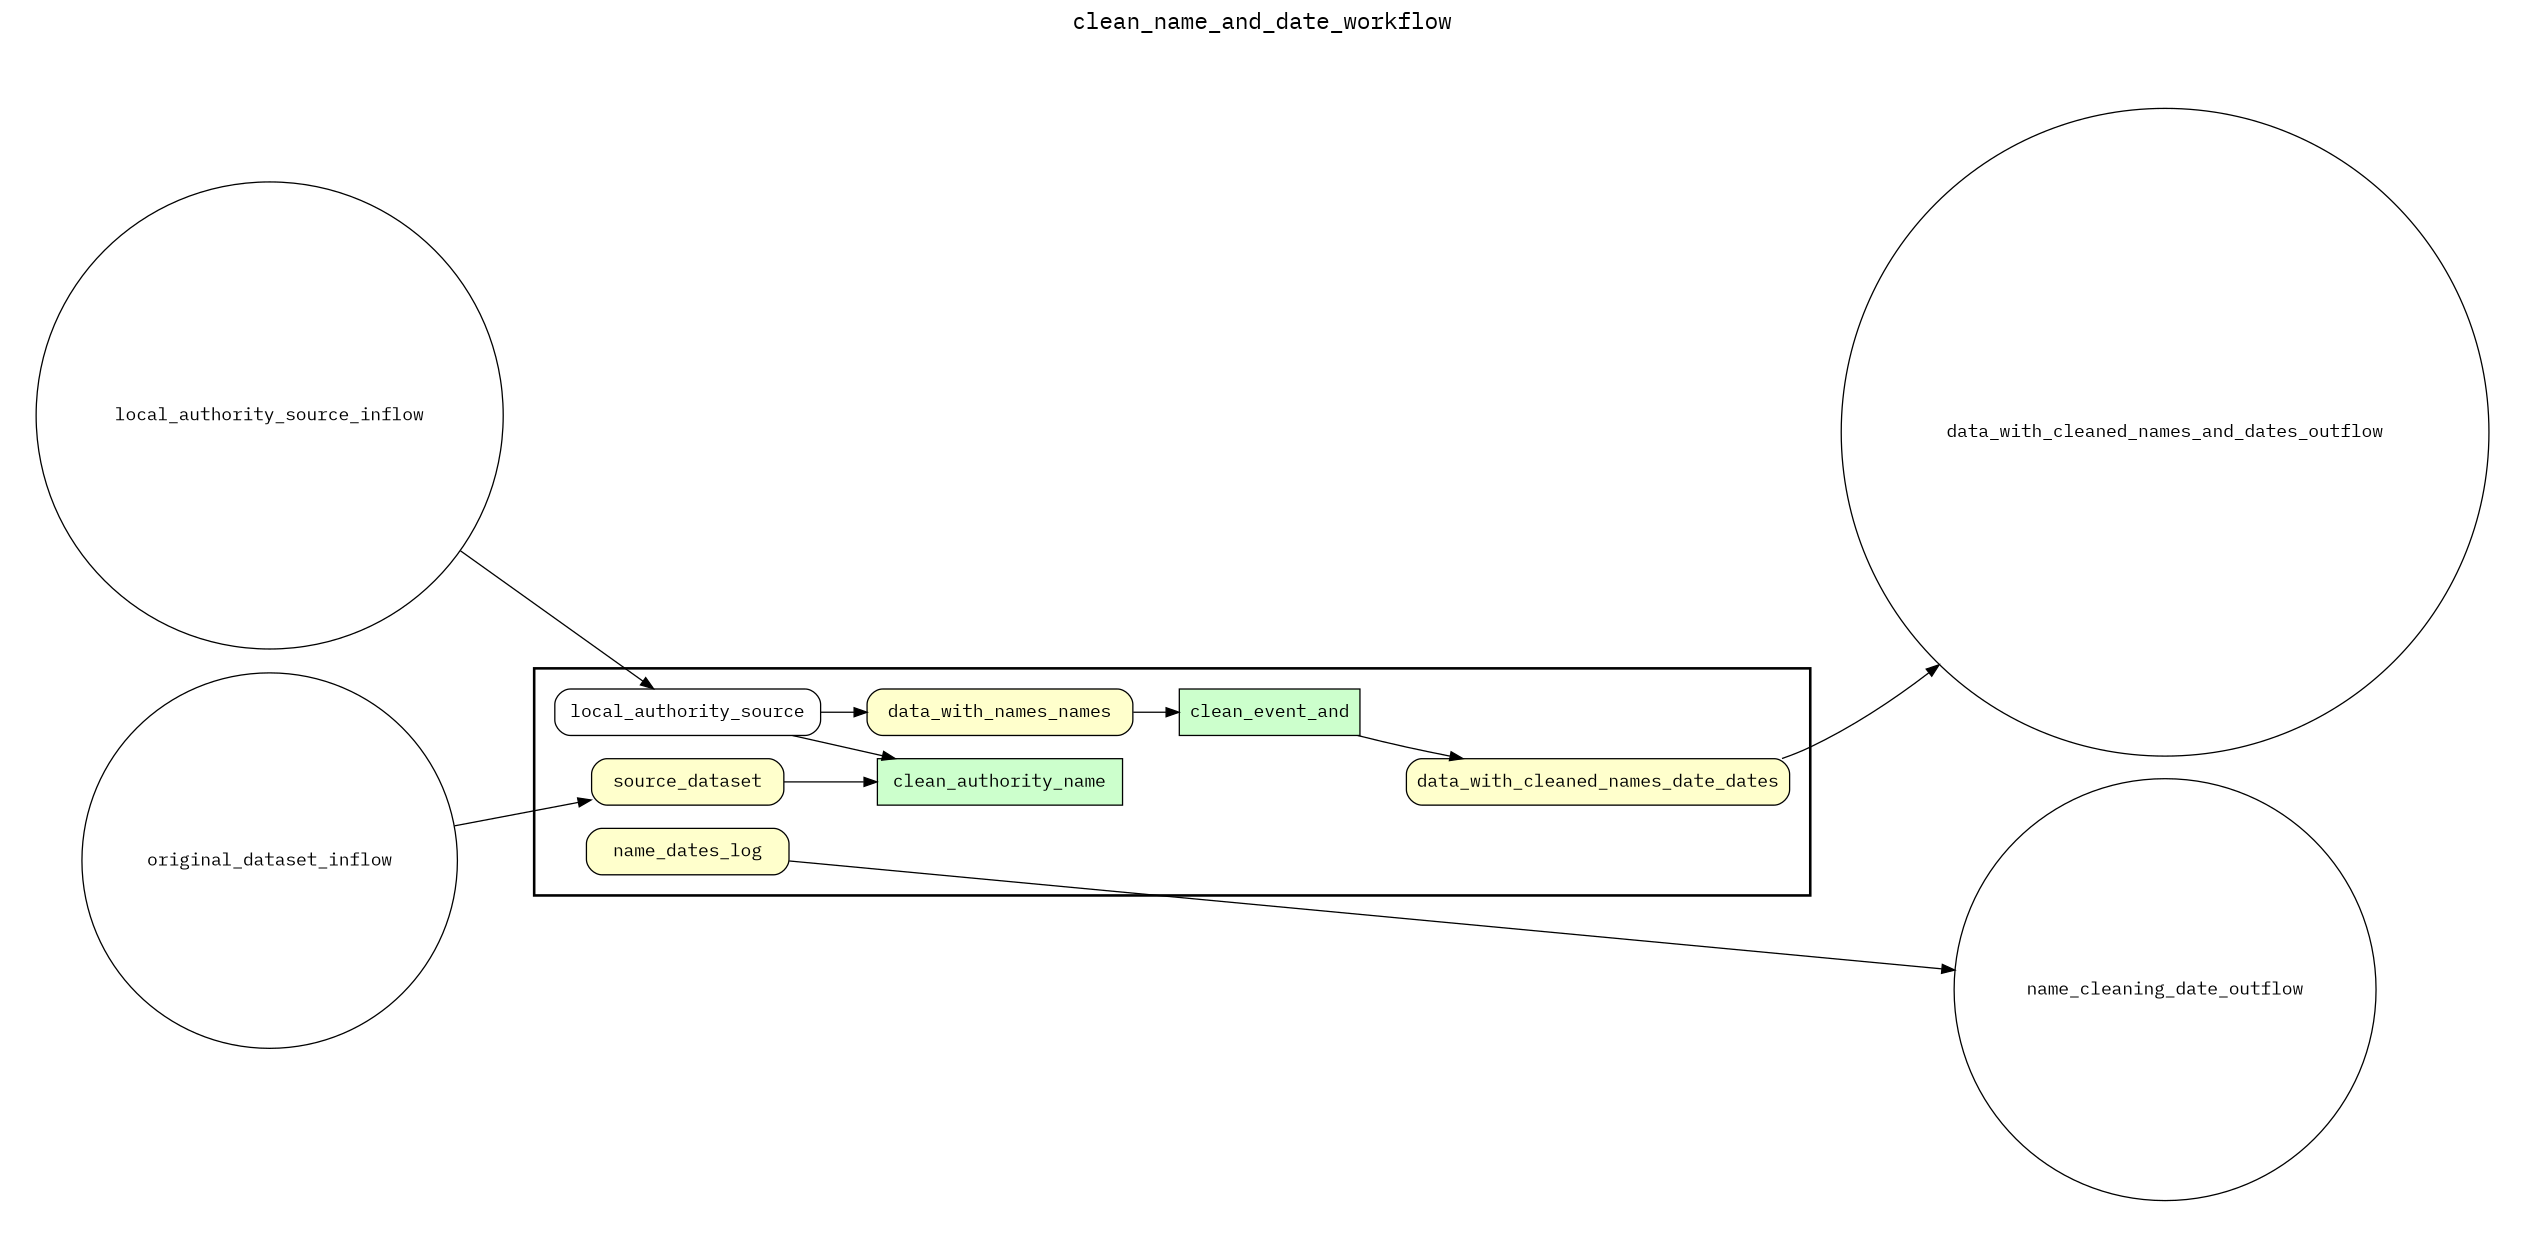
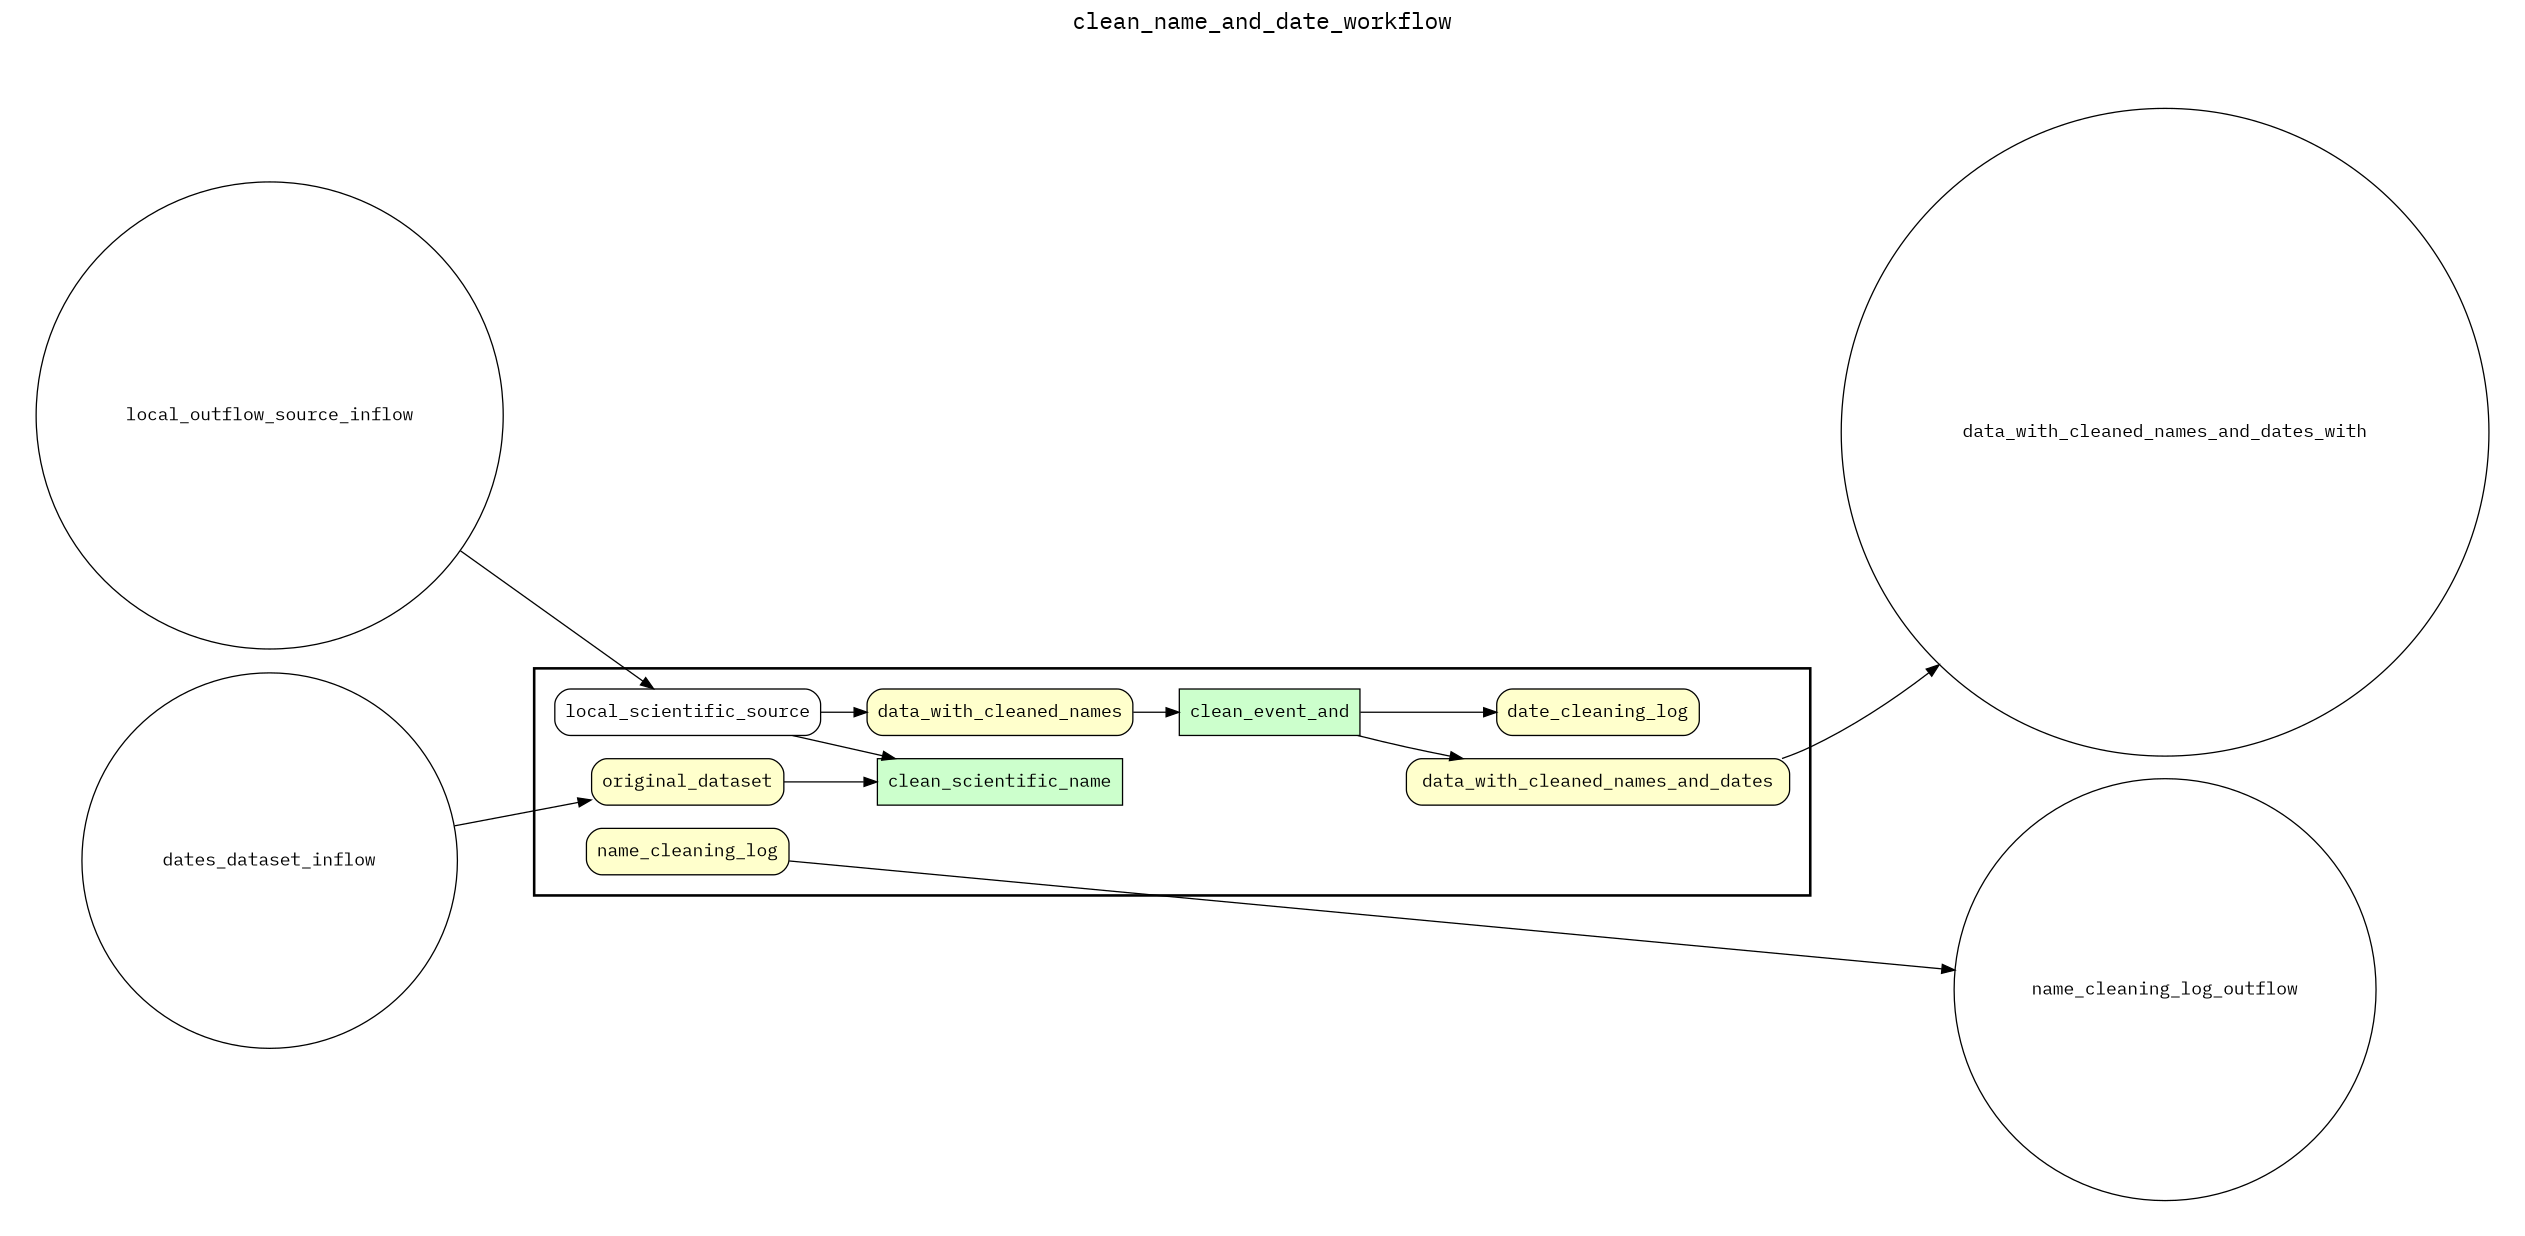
(270, 415) -> (270, 415)
(2165, 432) -> (2165, 432)
(688, 712) -> (688, 712)
(1000, 712) -> (1000, 712)
none -> (1598, 712)
(688, 782) -> (688, 782)
(1000, 782) -> (1000, 782)
(1598, 782) -> (1598, 782)
(688, 852) -> (688, 852)
(270, 861) -> (270, 861)
(2165, 990) -> (2165, 990)
